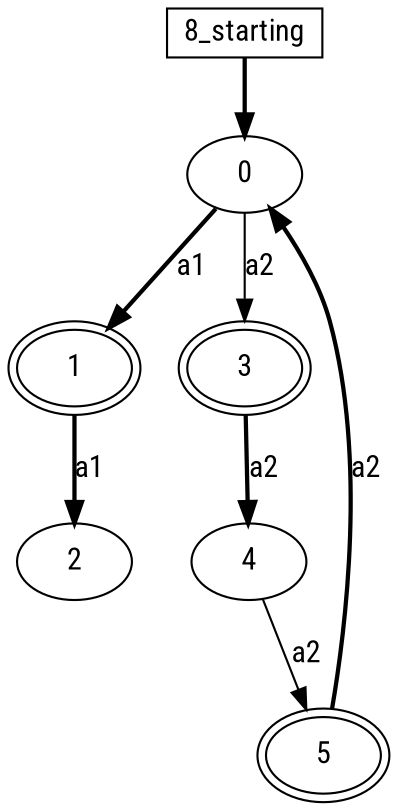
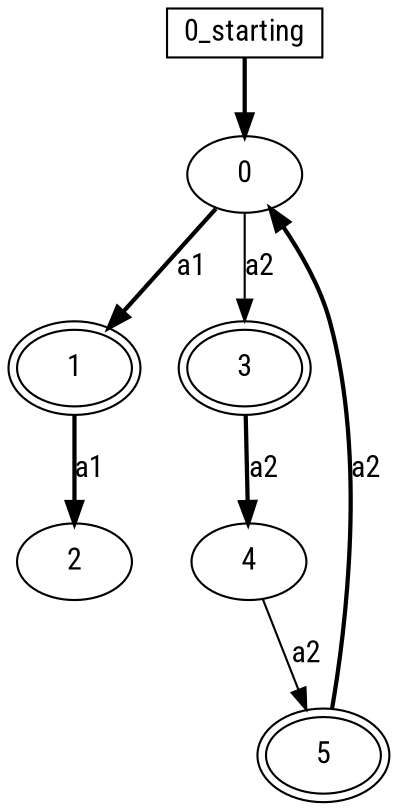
(245, 33) -> (245, 33)
